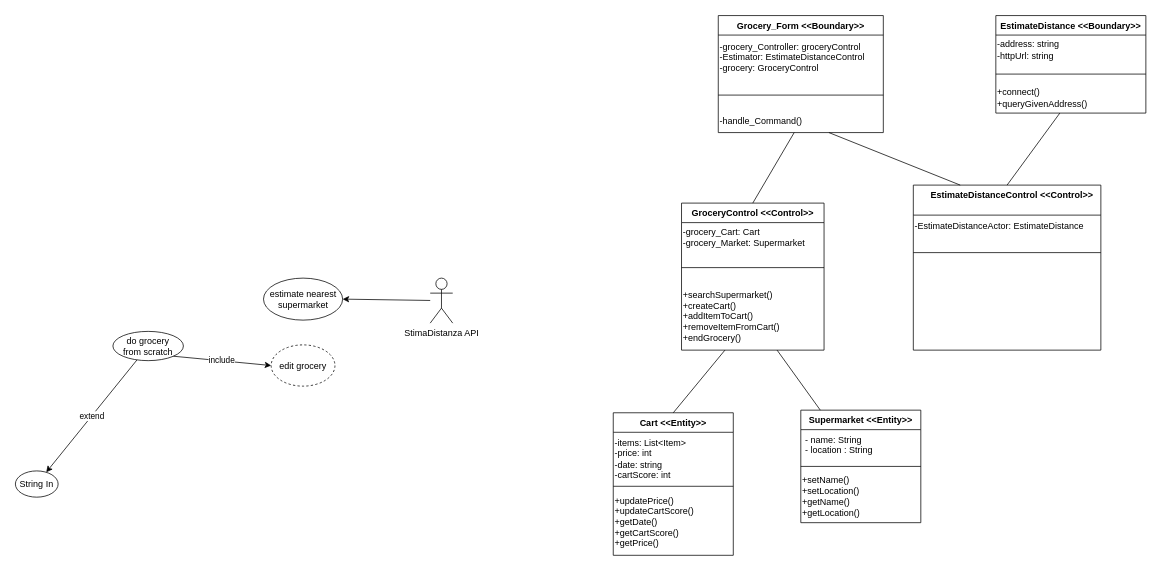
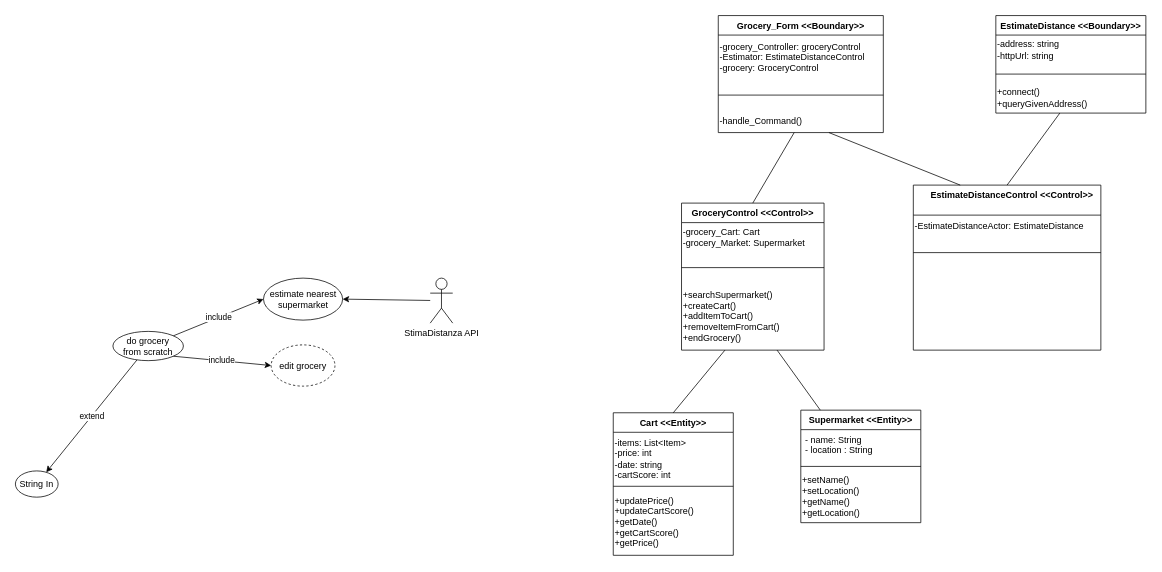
none -> (216, 318)
